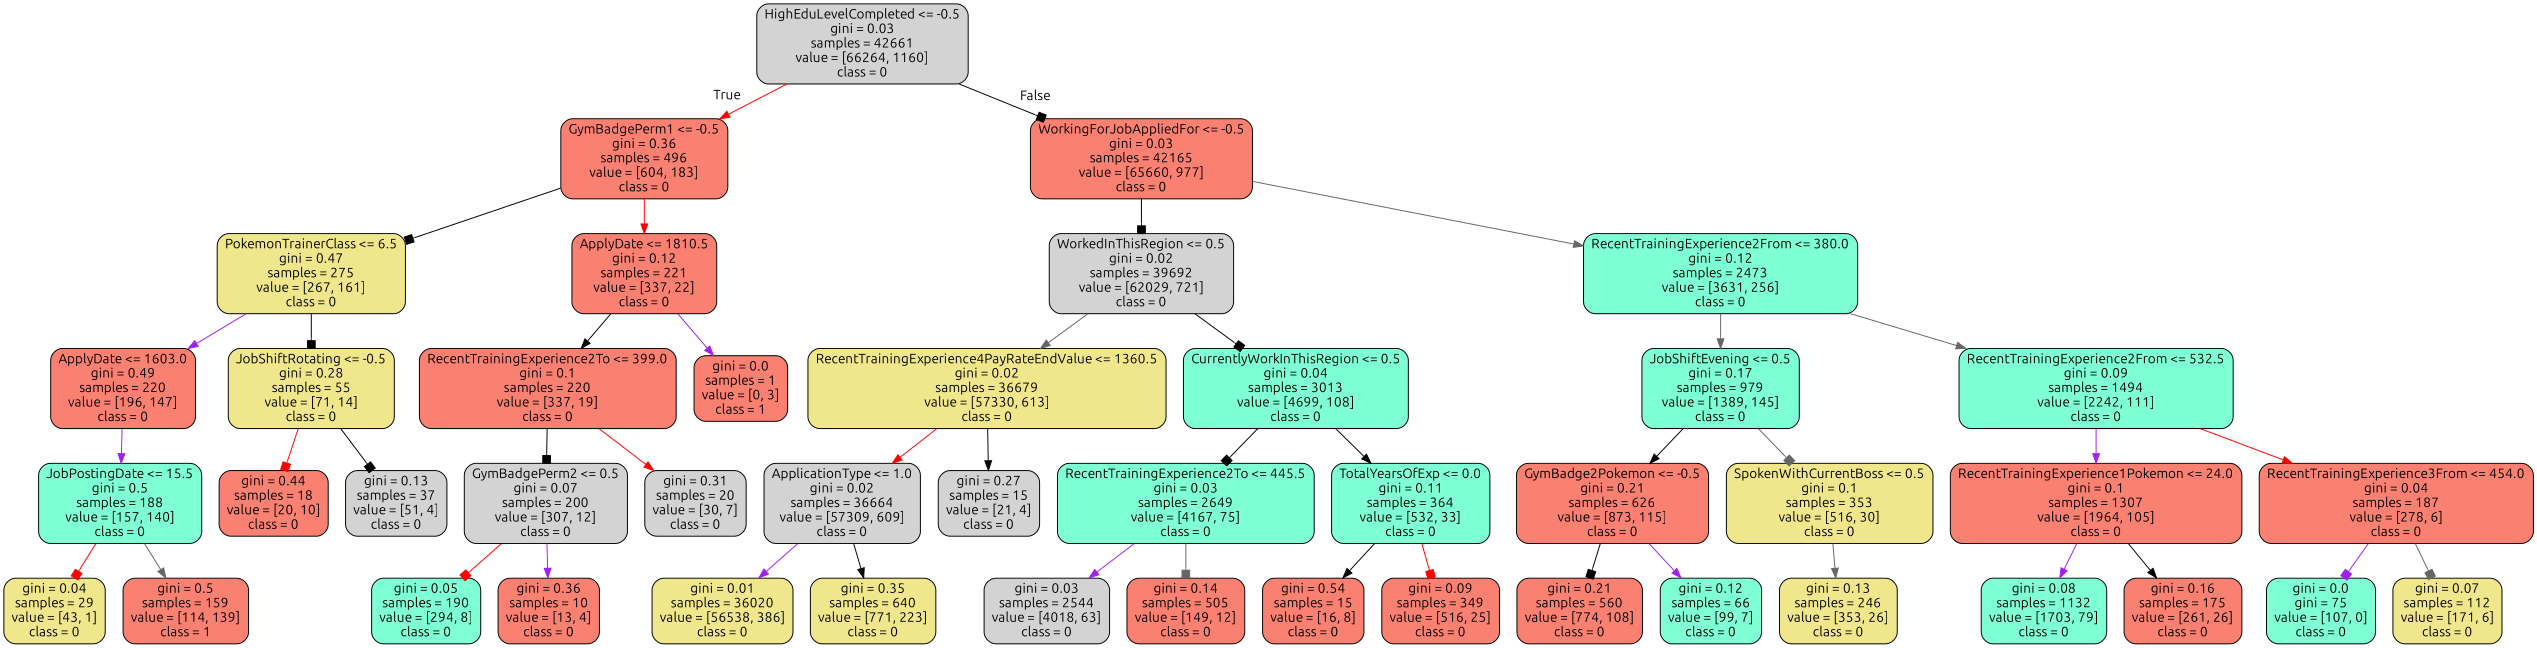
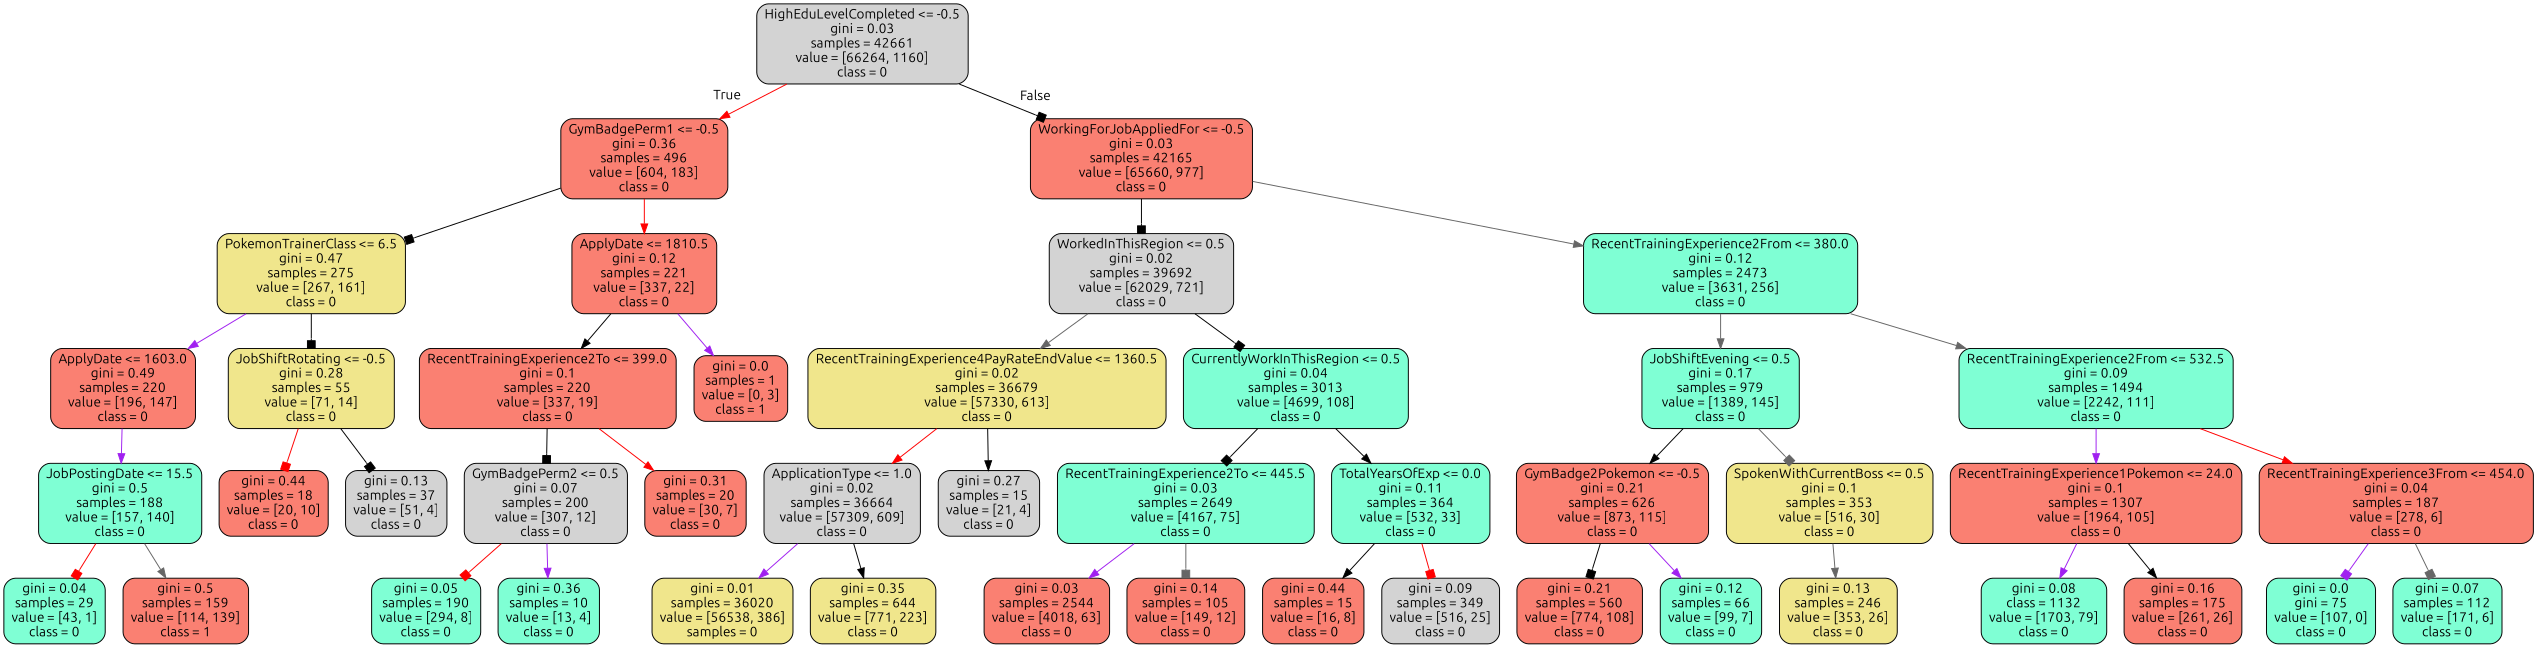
(695, 503) -> (695, 503)
(55, 611) -> (55, 611)
(549, 611) -> (549, 611)
(723, 611) -> (723, 611)
(873, 611) -> (873, 611)
(1047, 611) -> (1047, 611)
(1186, 611) -> (1186, 611)
(1313, 611) -> (1313, 611)
(1441, 611) -> (1441, 611)
(2044, 611) -> (2044, 611)
(2447, 611) -> (2447, 611)
